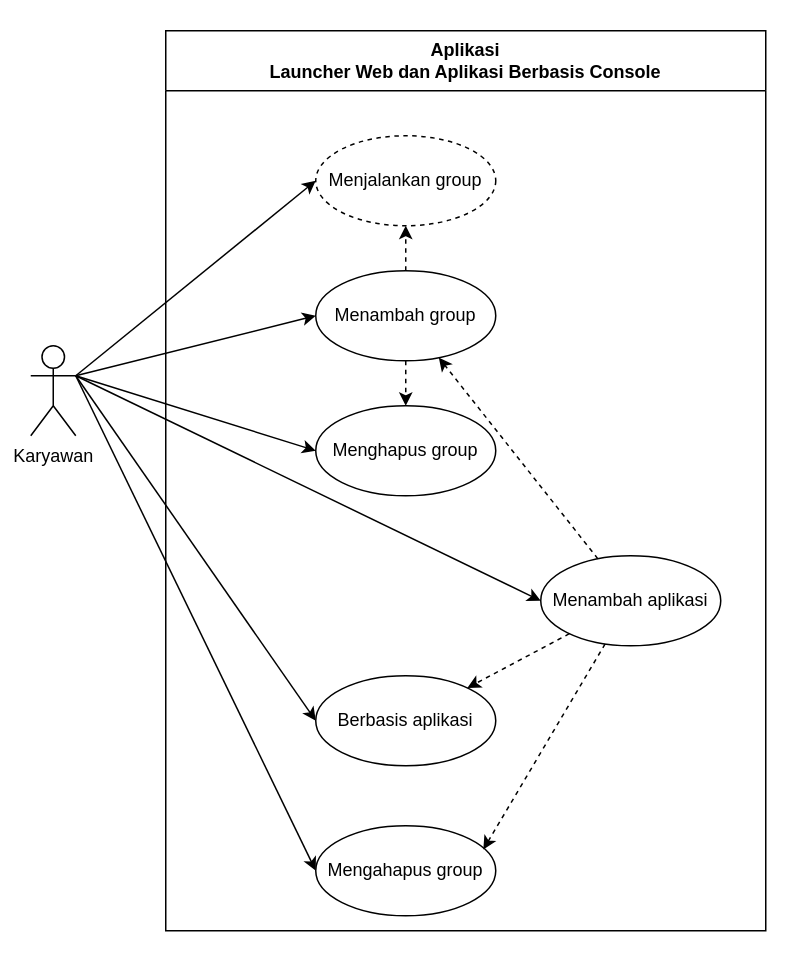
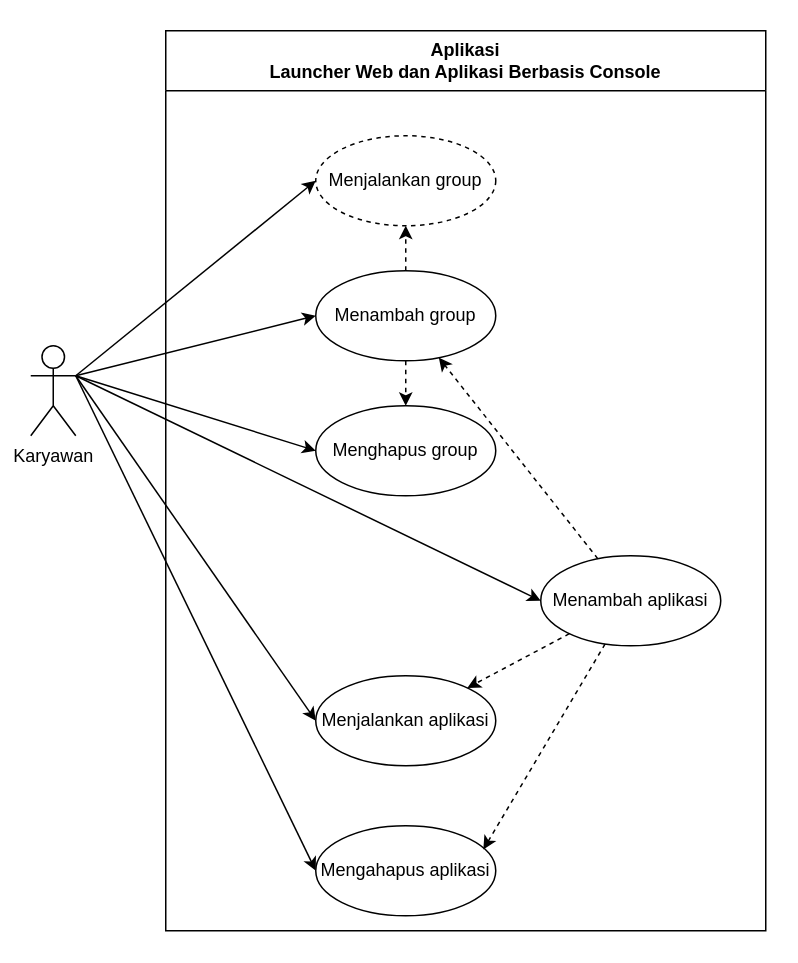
(406, 721) -> (406, 721)
(406, 871) -> (406, 871)
